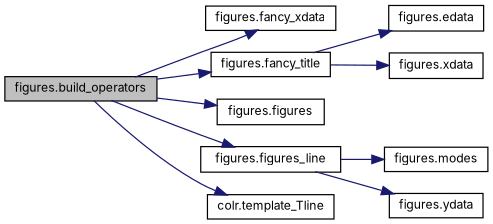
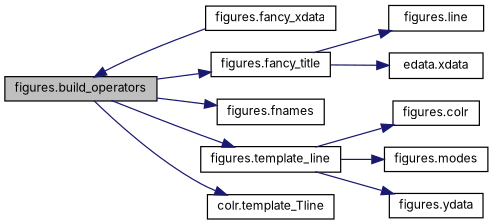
(436, 18) -> (436, 18)
(191, 56) -> (155, 48)
(436, 66) -> (436, 66)
(271, 112) -> (271, 112)
none -> (436, 113)
(271, 159) -> (271, 159)
